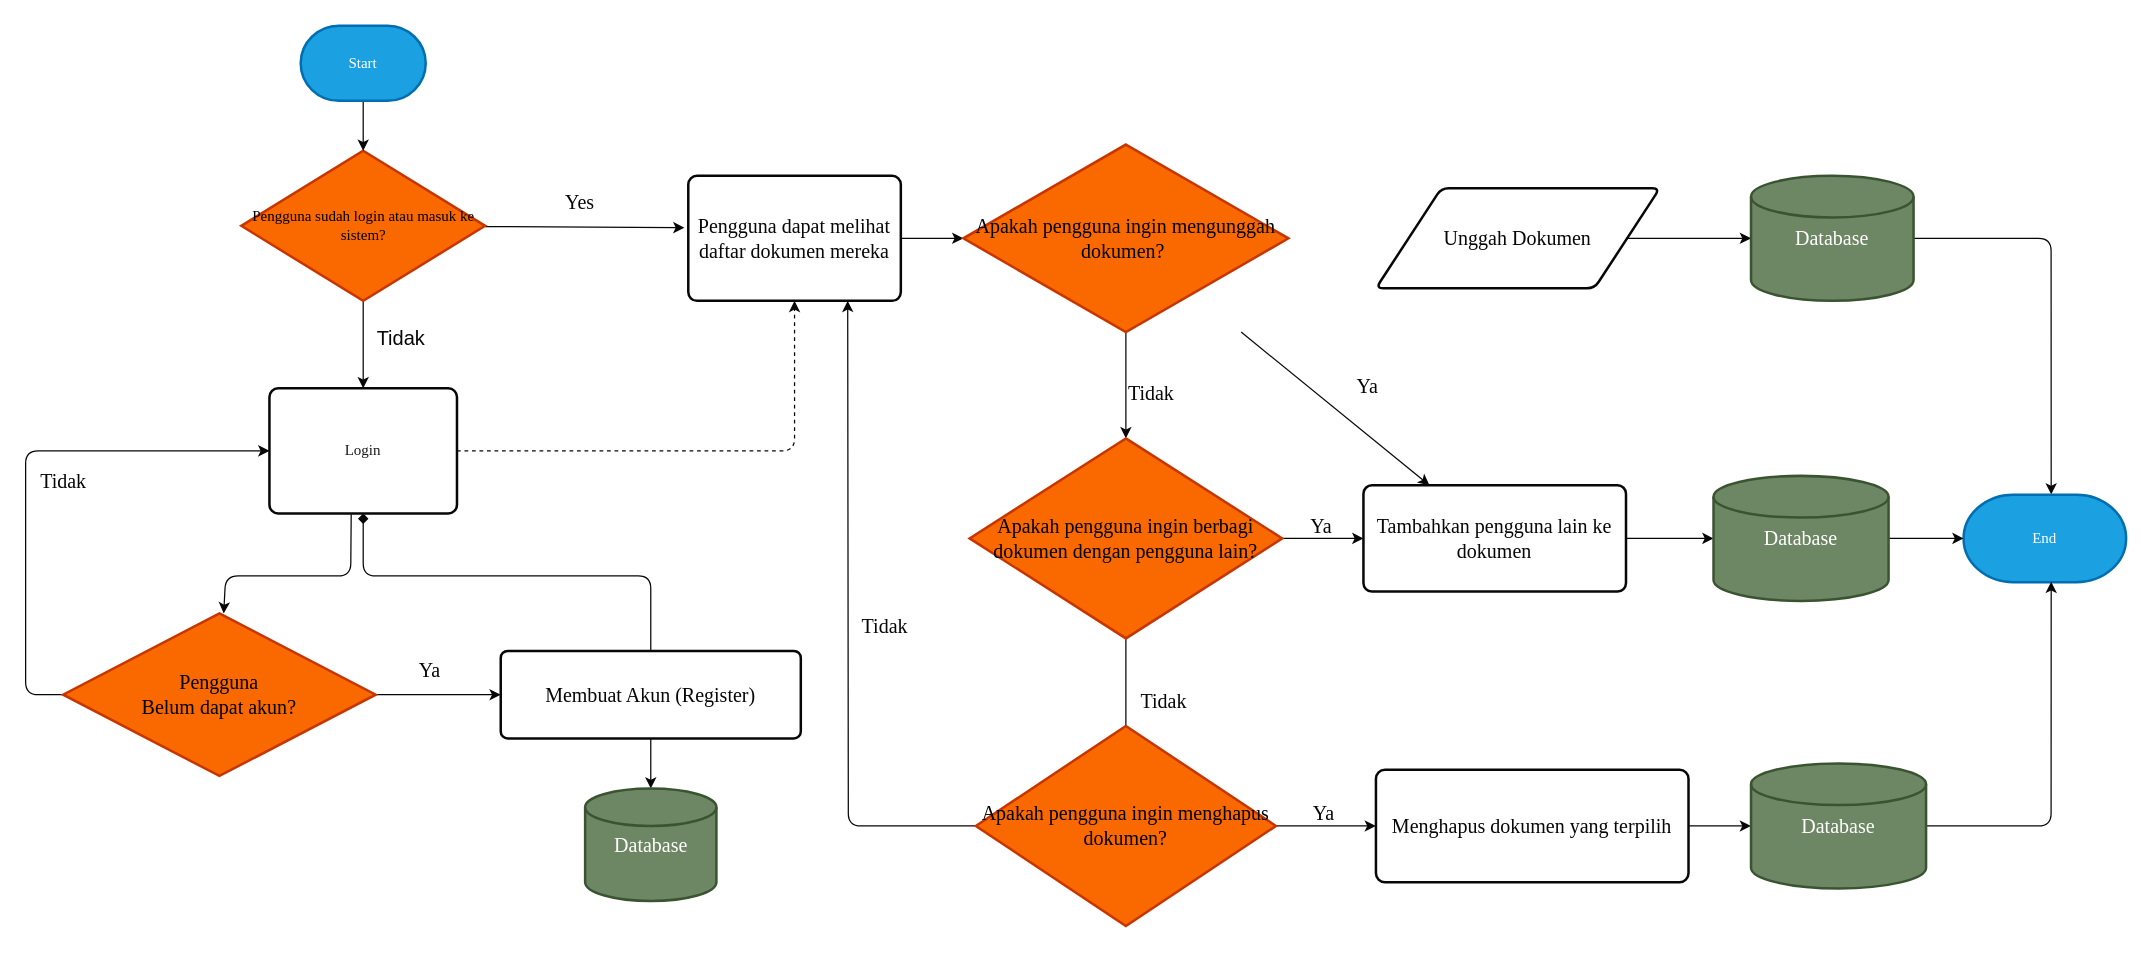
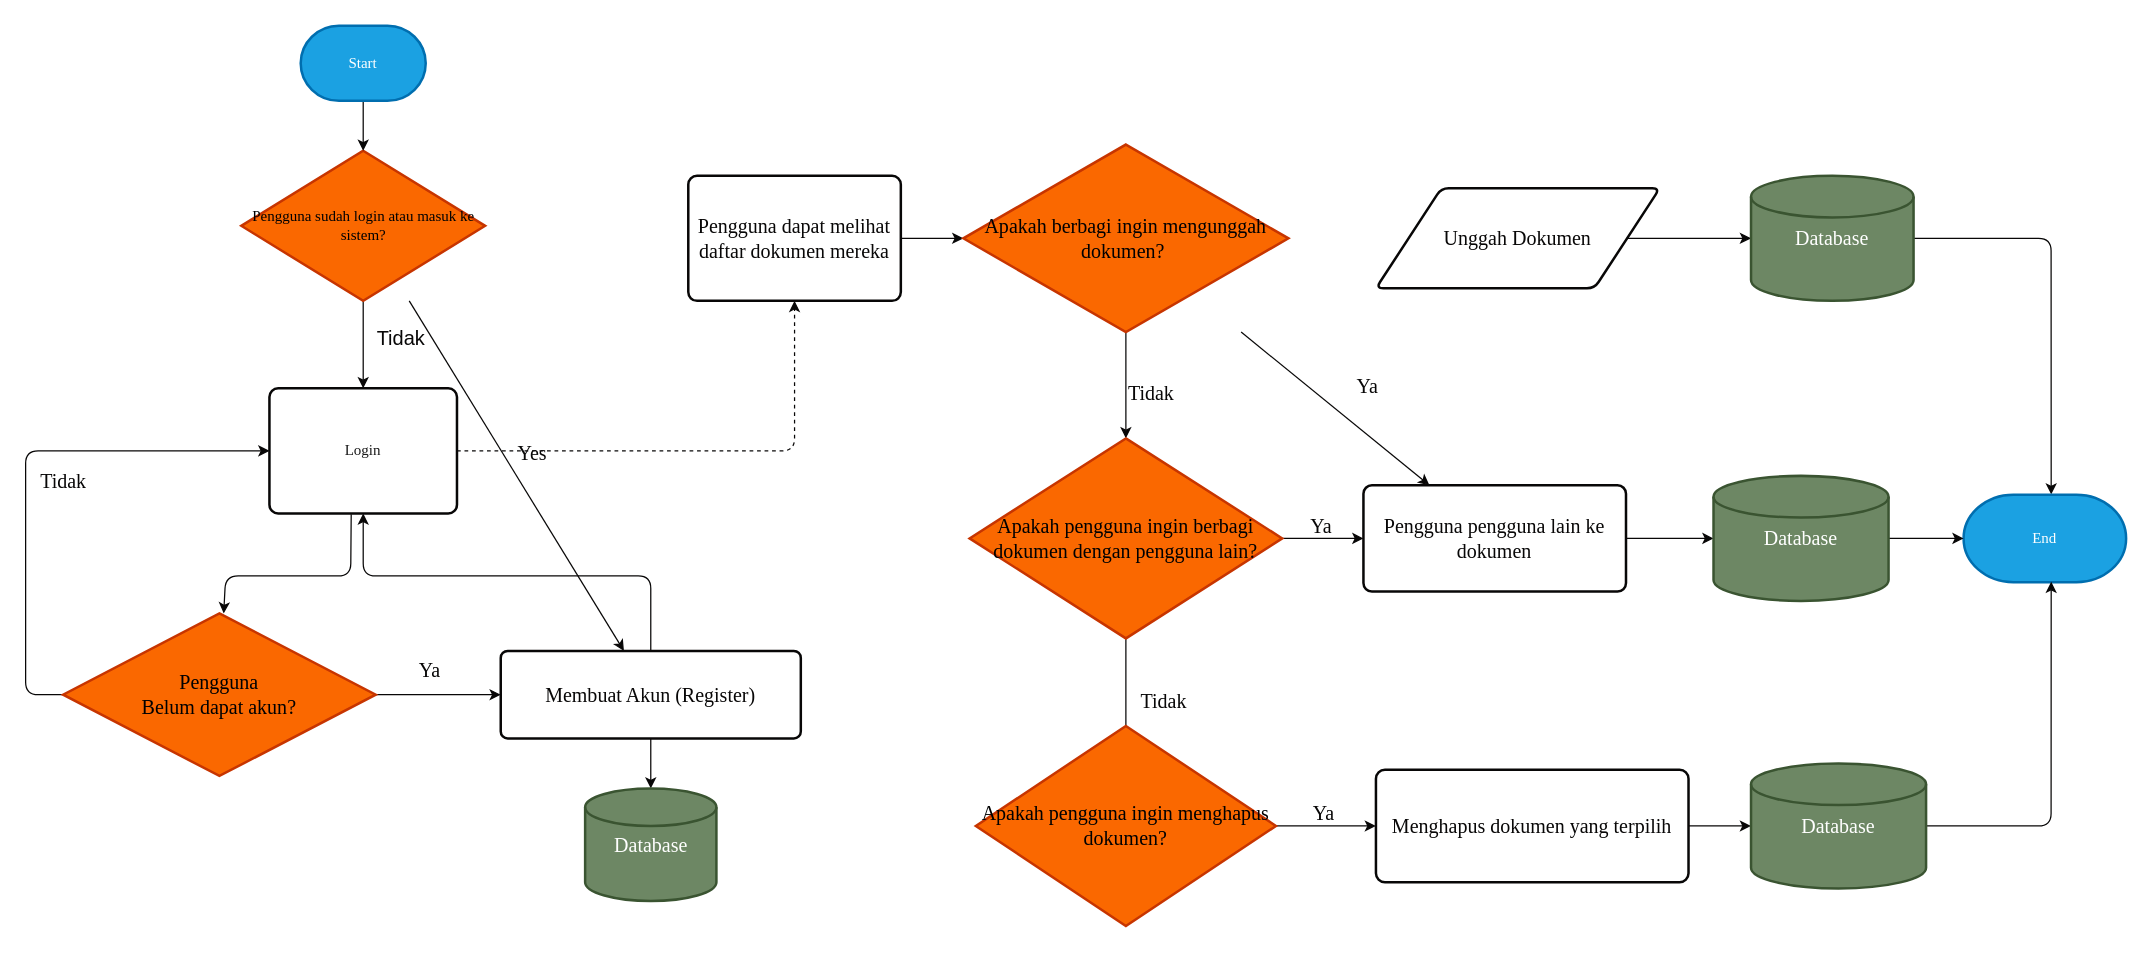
(580, 227) -> (514, 472)
(1126, 238) -> (1126, 238)
(363, 524) -> (363, 523)
(1494, 538) -> (1494, 538)
(848, 625) -> none
